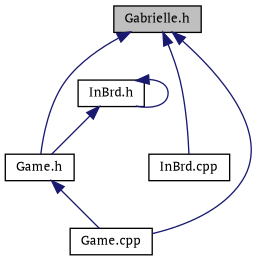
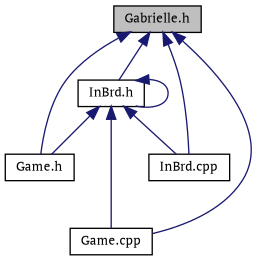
none -> (131, 62)
none -> (155, 135)
(80, 209) -> (111, 174)
